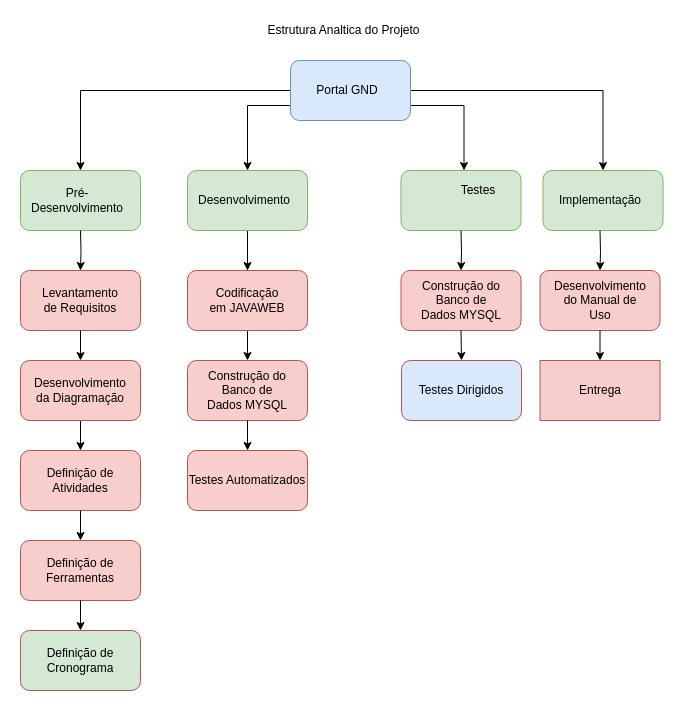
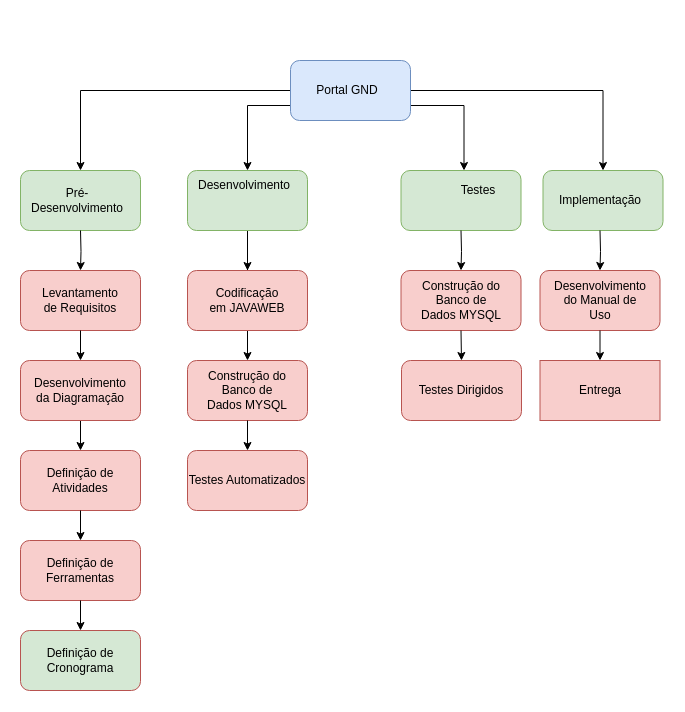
(344, 31) -> none
(245, 201) -> (245, 186)
(462, 391) -> (462, 391)
